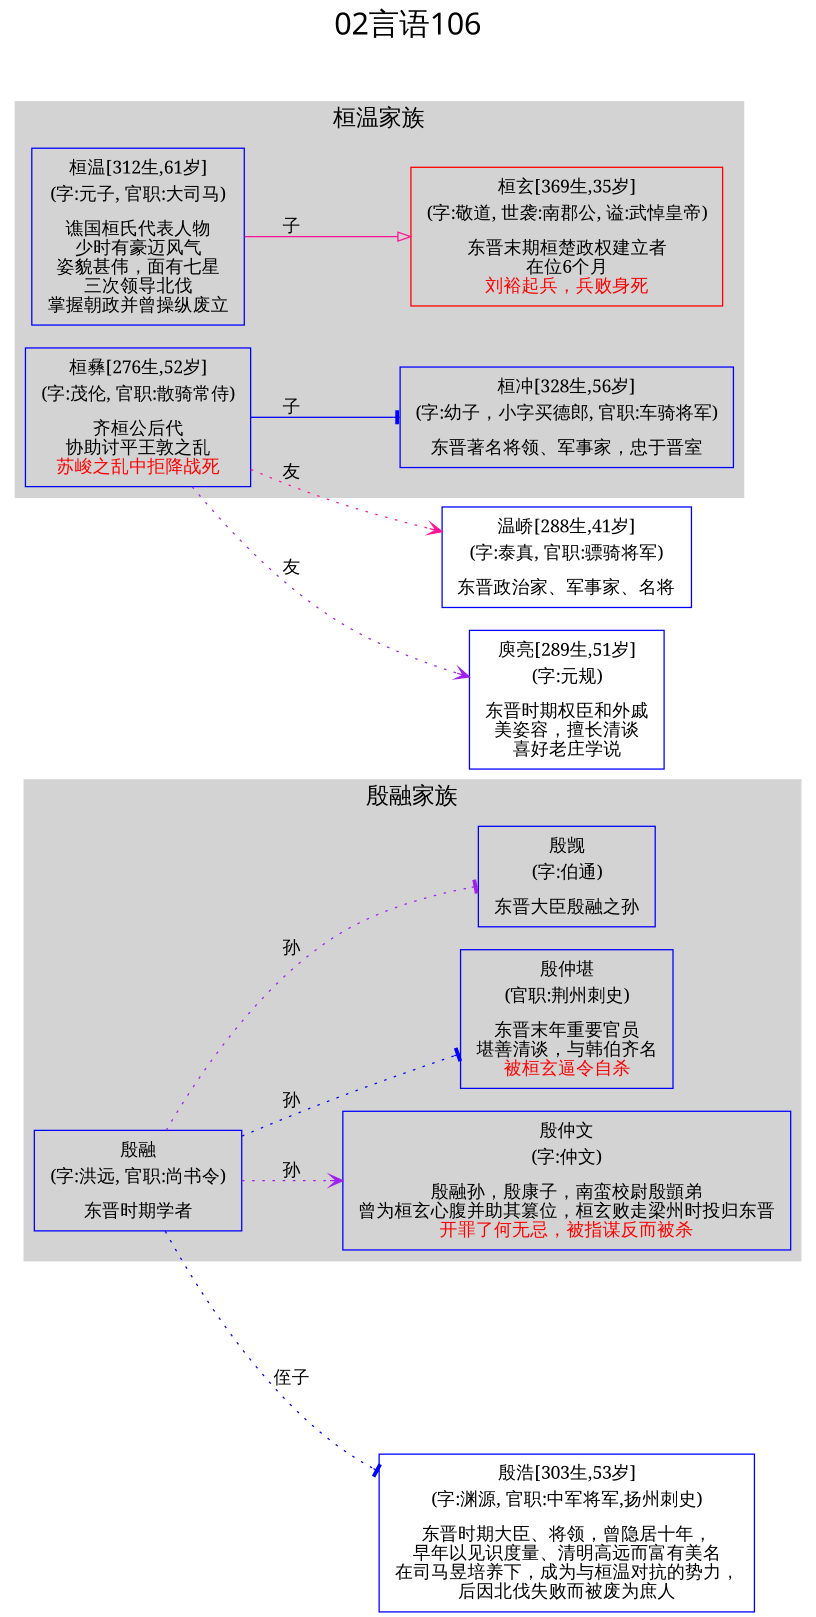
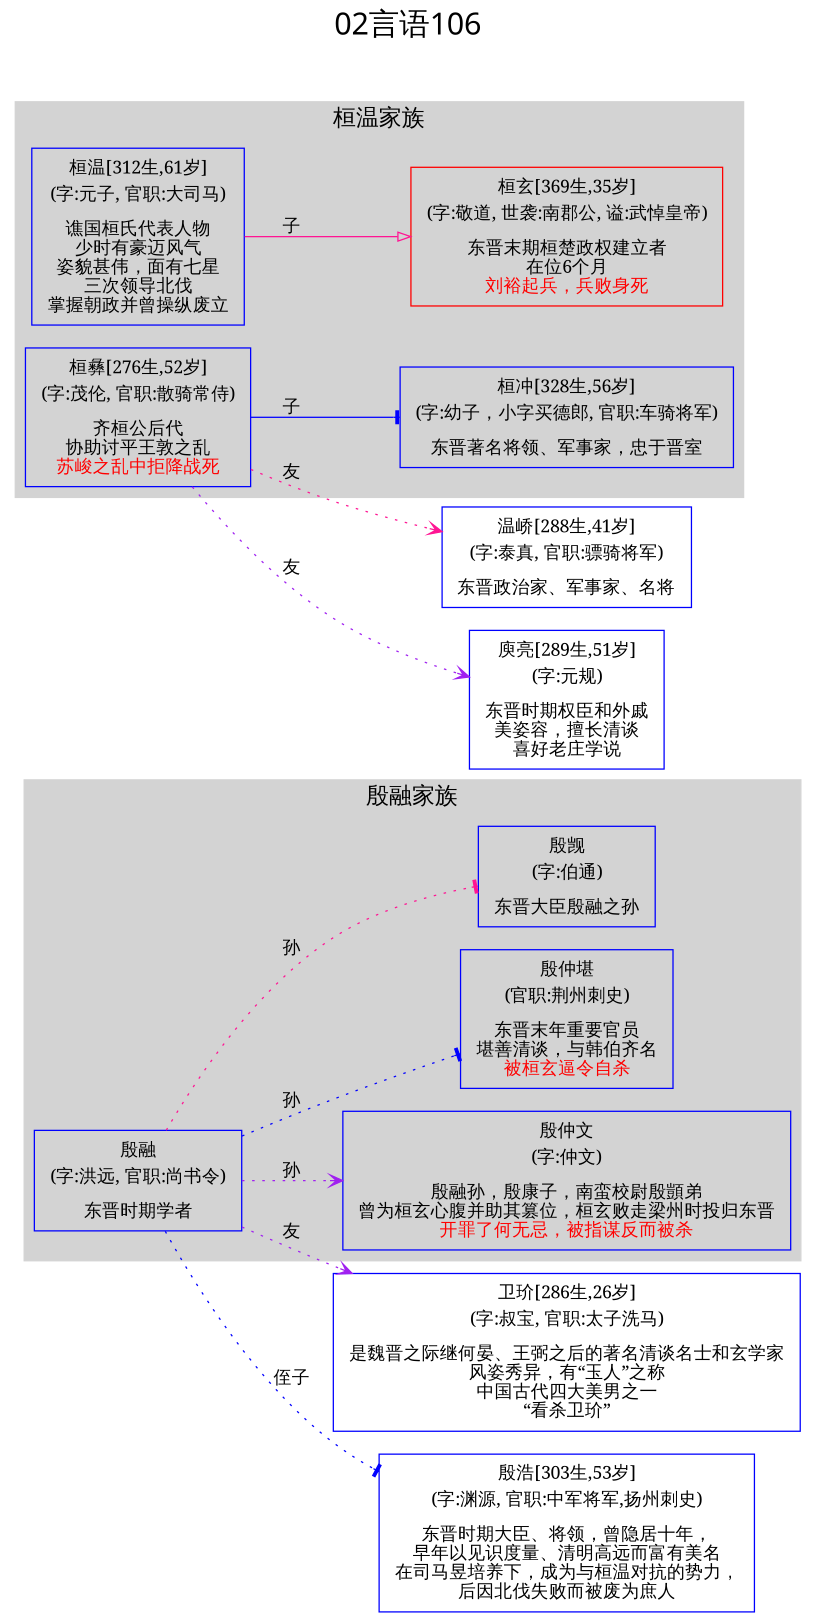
(290, 971) -> (290, 971)
none -> (567, 1352)
